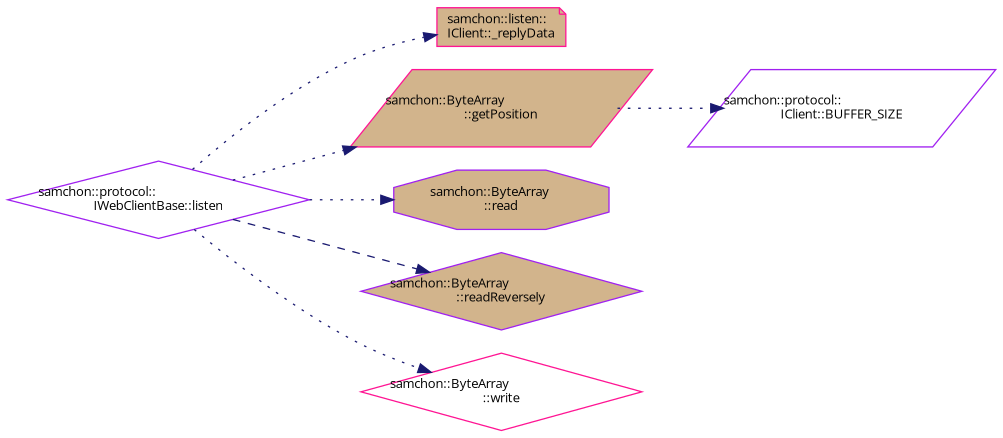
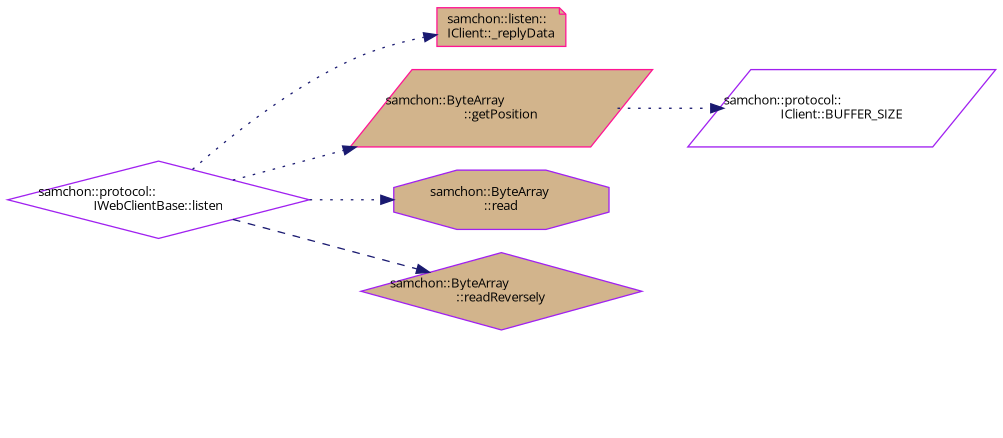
(501, 392) -> none
